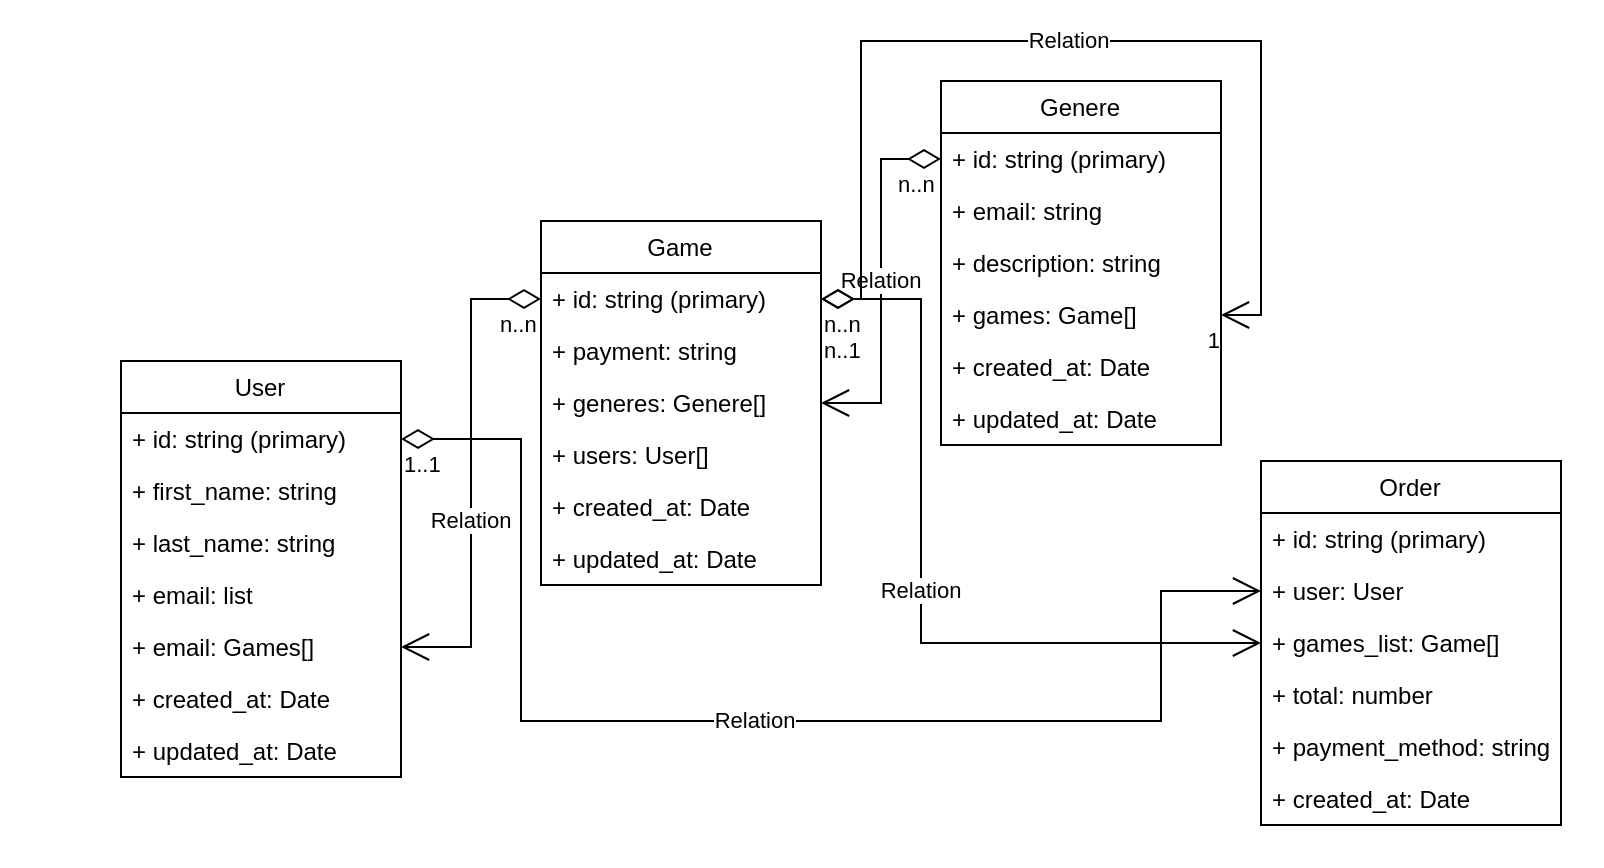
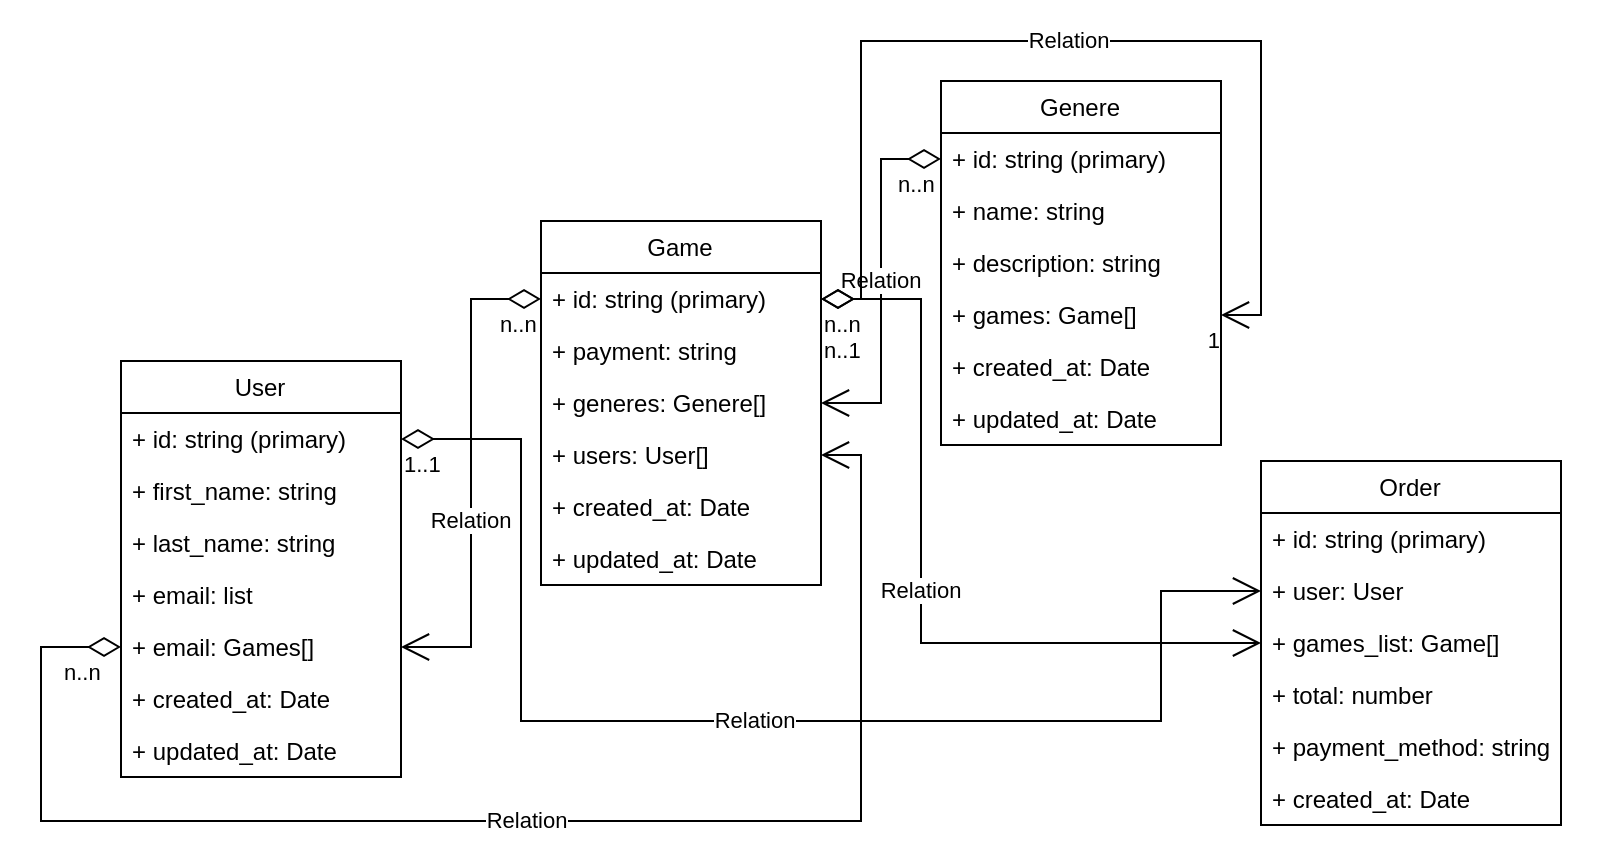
(1034, 212) -> (1034, 212)
none -> (540, 821)
